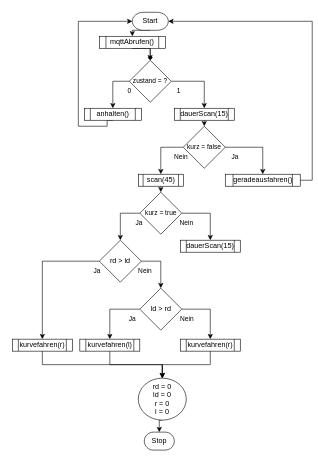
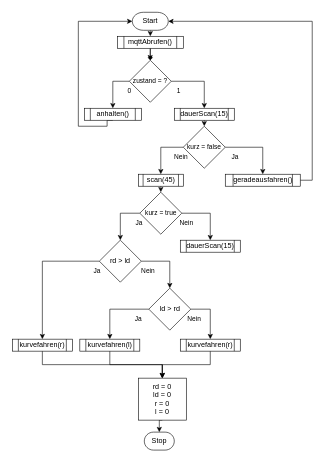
(132, 42) -> (150, 42)
(161, 309) -> (170, 309)
(162, 399) -> (162, 399)
